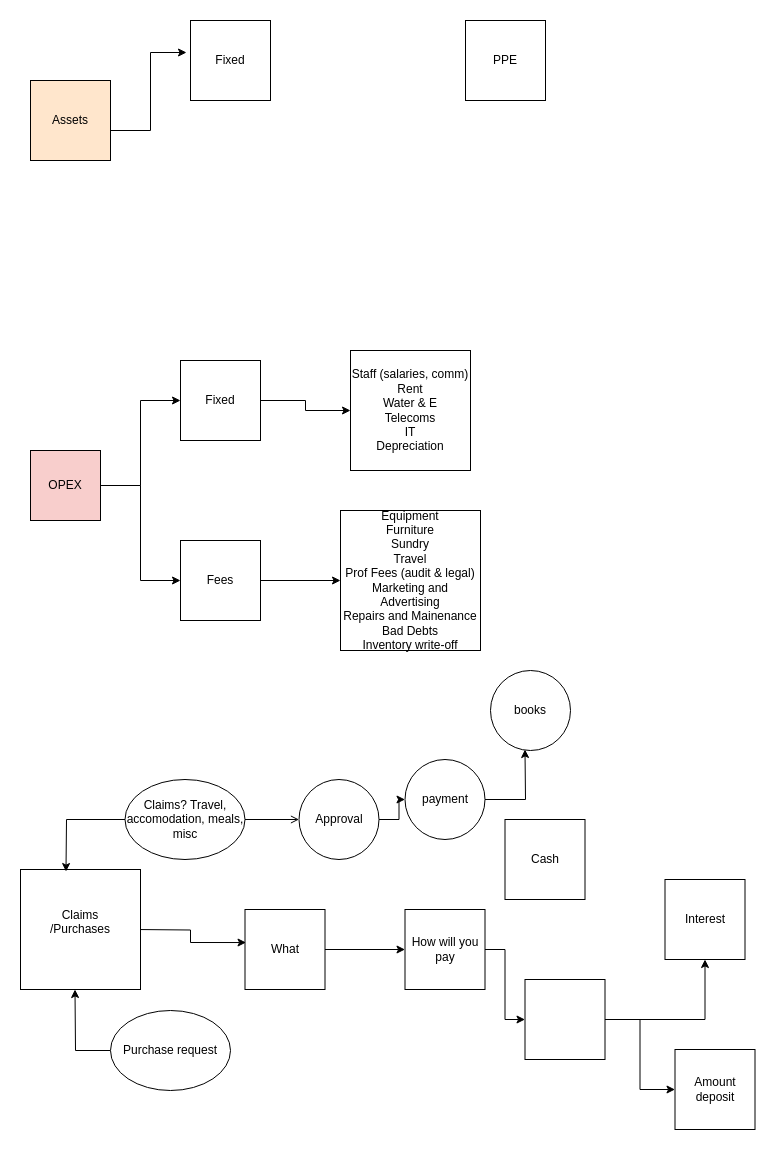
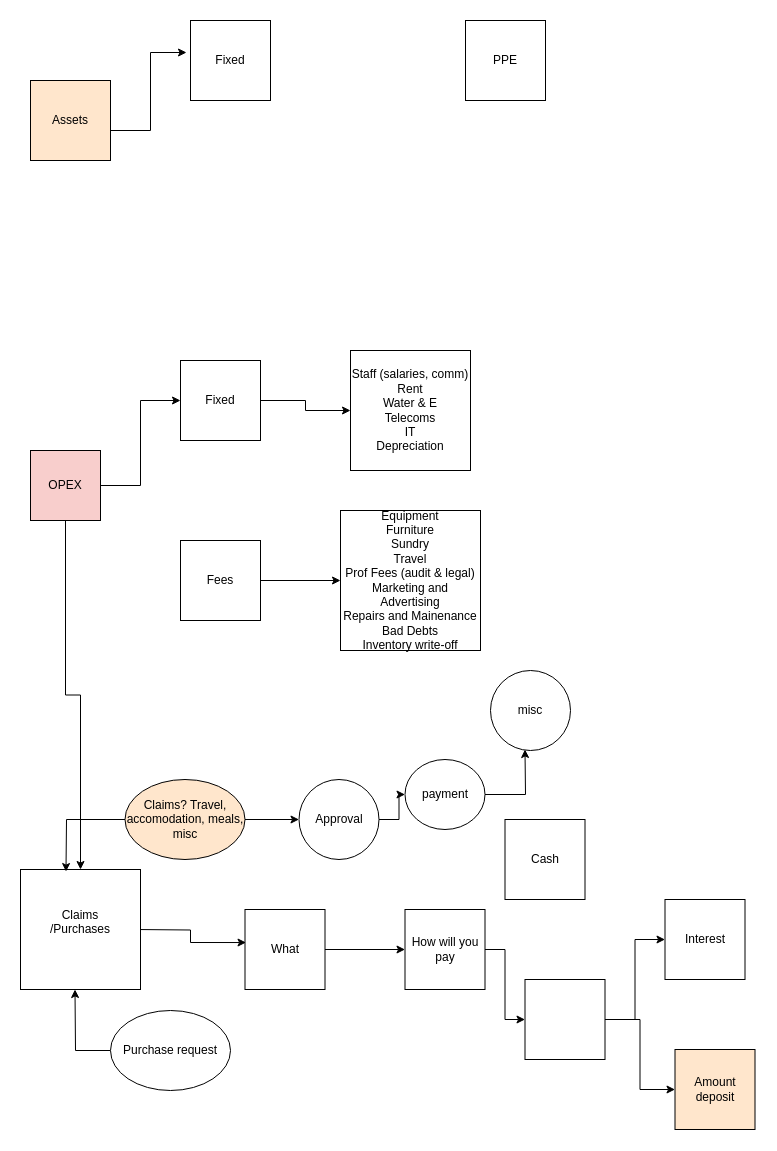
(141, 551) -> (70, 695)
(531, 711) -> (531, 711)
(445, 800) -> (445, 795)
(185, 820) -> (185, 820)
(292, 820) -> (291, 820)
(705, 920) -> (705, 940)
(715, 1090) -> (715, 1090)
